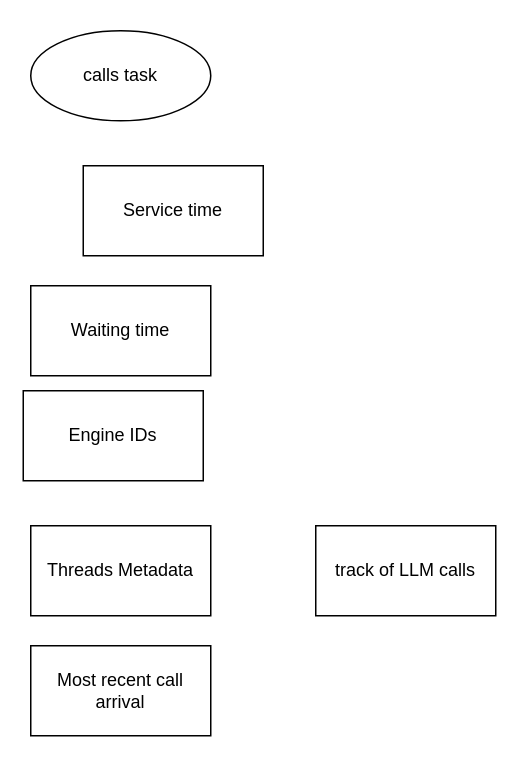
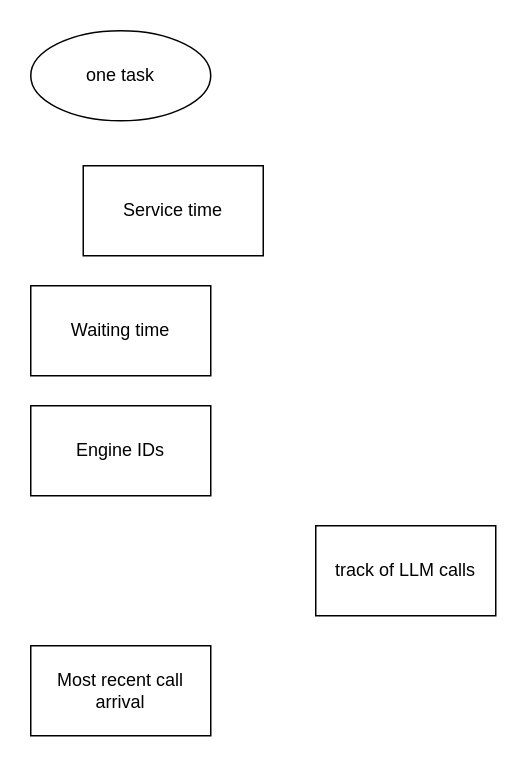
(121, 76) -> (121, 76)
(113, 436) -> (121, 451)
(121, 571) -> none
